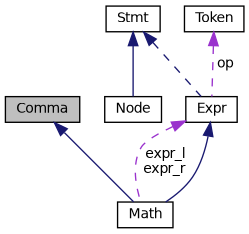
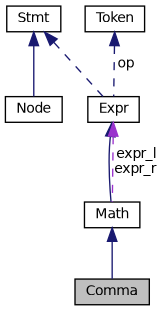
(213, 71) -> (114, 71)
(99, 167) -> (112, 260)
